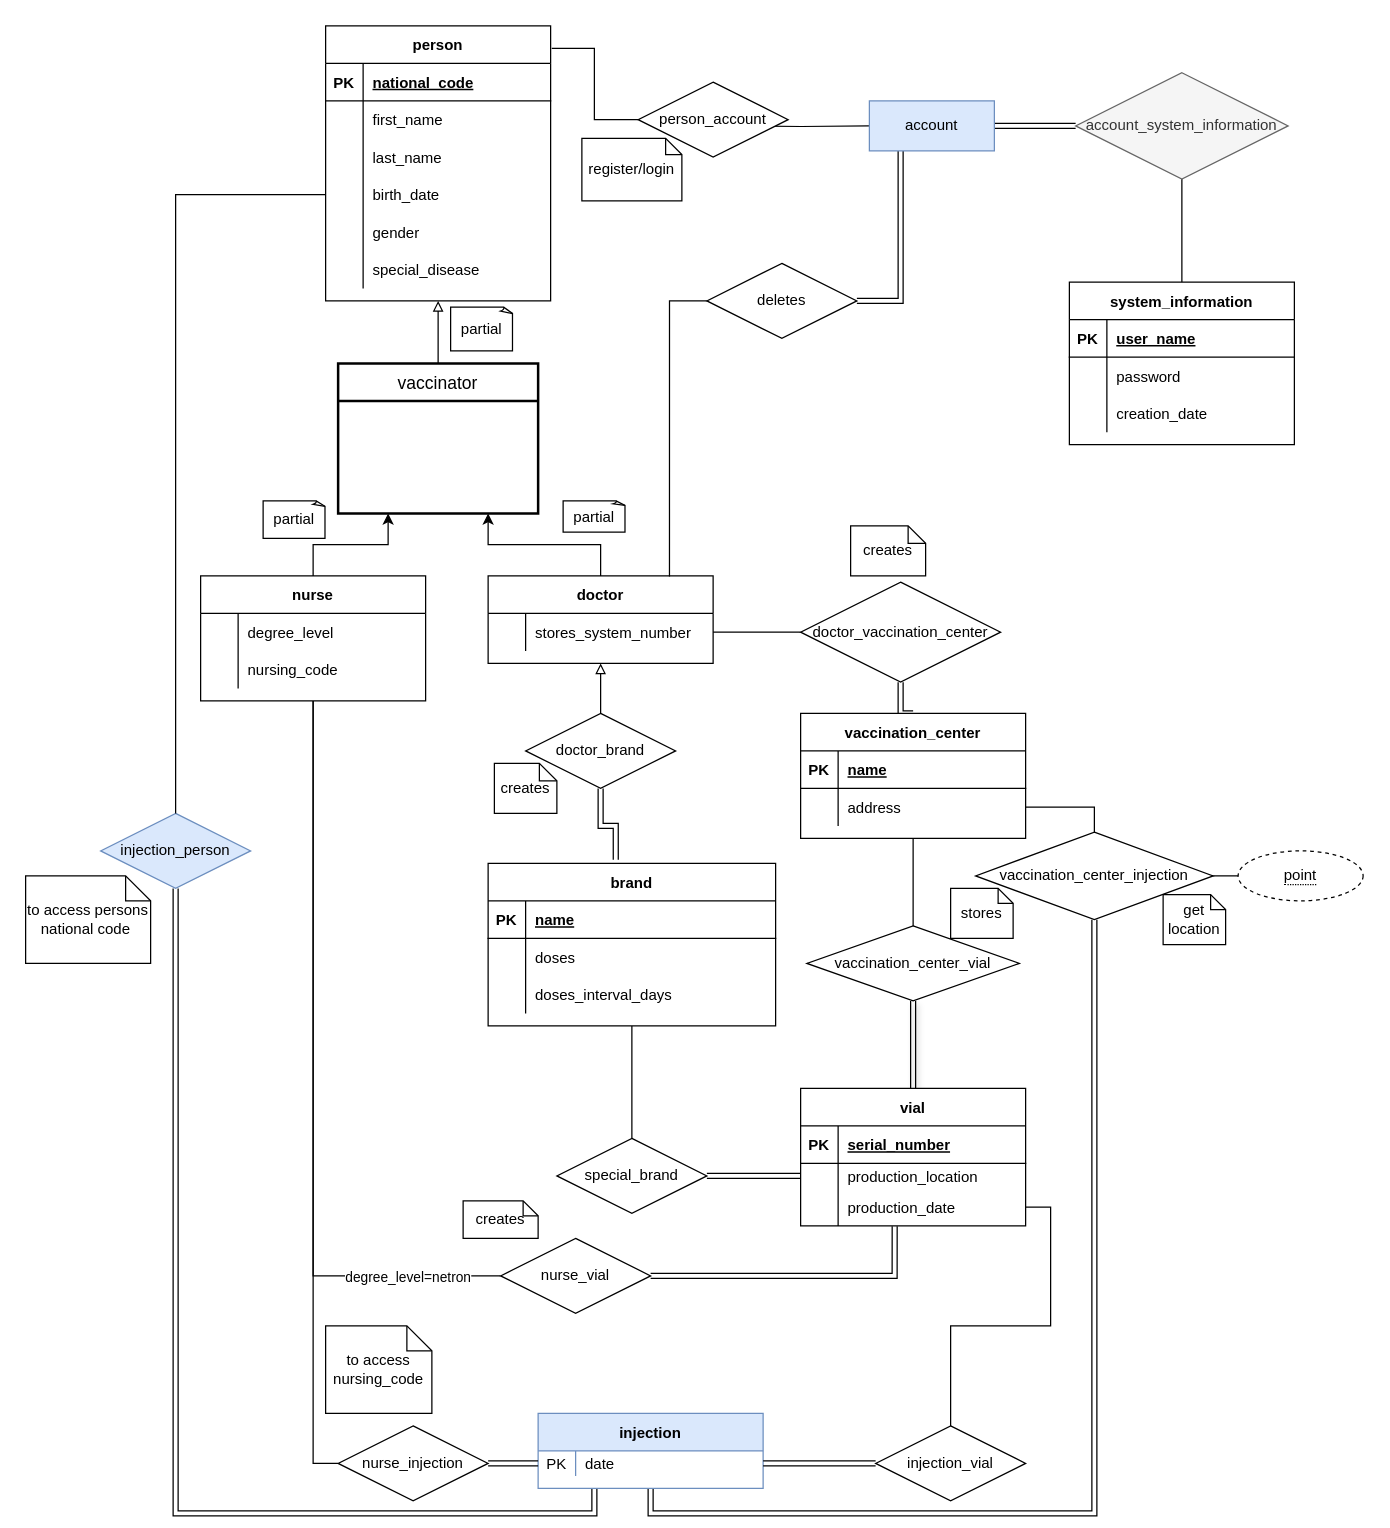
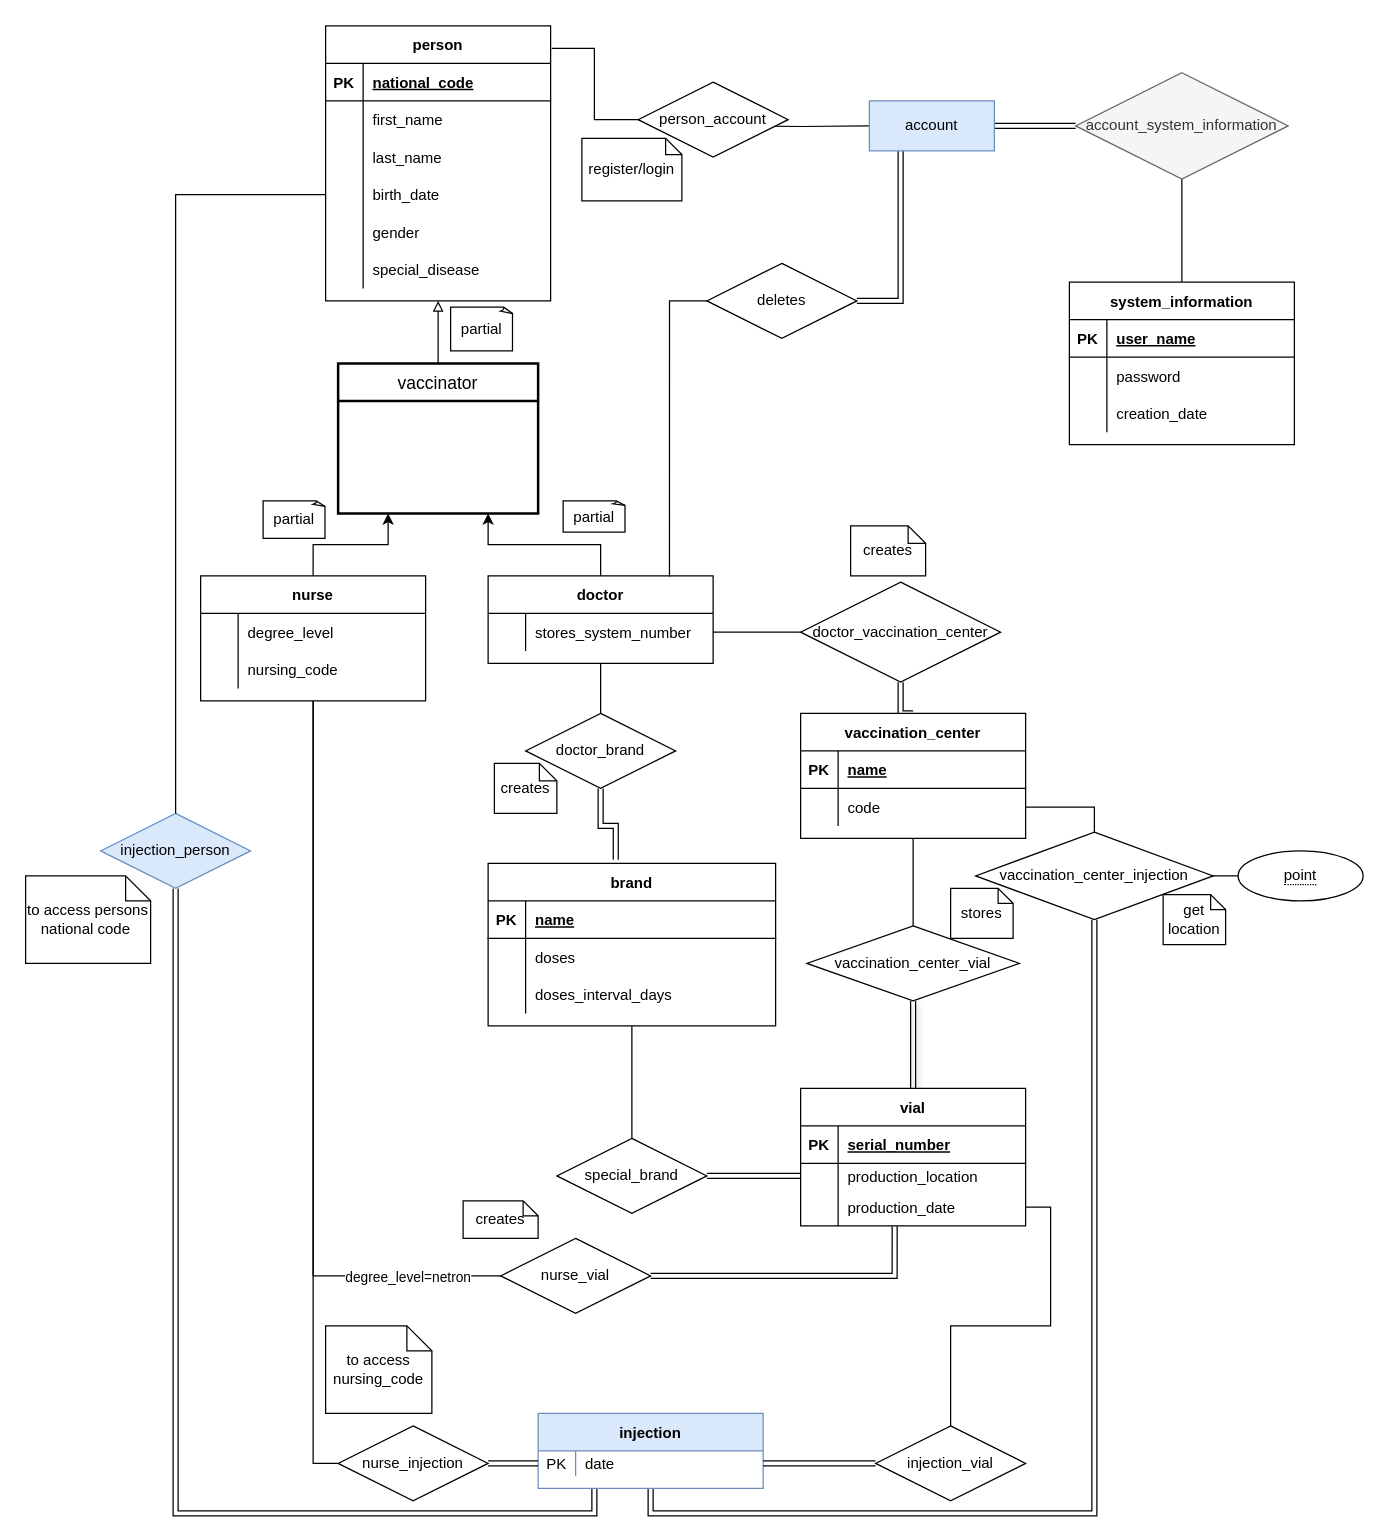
(601, 674) -> (601, 671)
(877, 808) -> (864, 808)
(1301, 876) -> (1301, 876)
